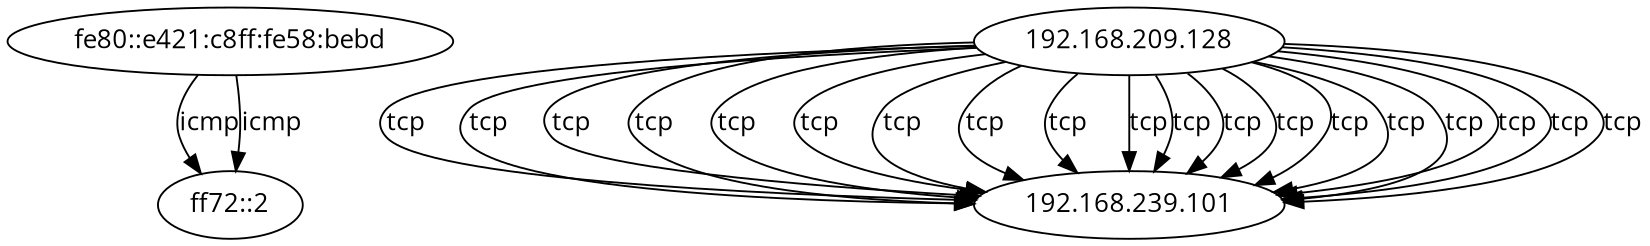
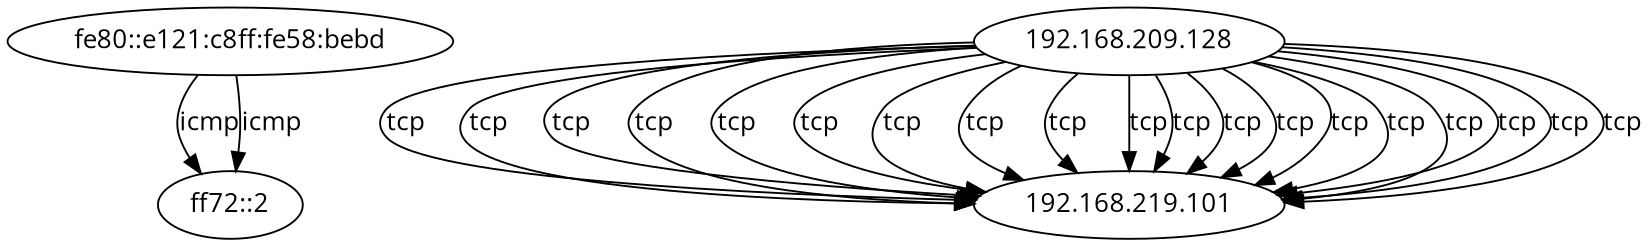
(230, 41) -> (230, 41)
(1129, 205) -> (1129, 205)
